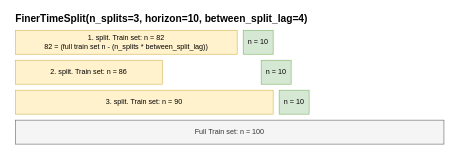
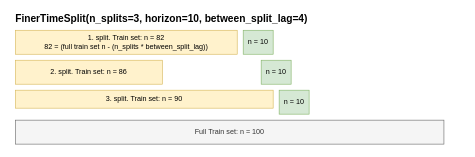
(144, 102) -> (144, 99)
